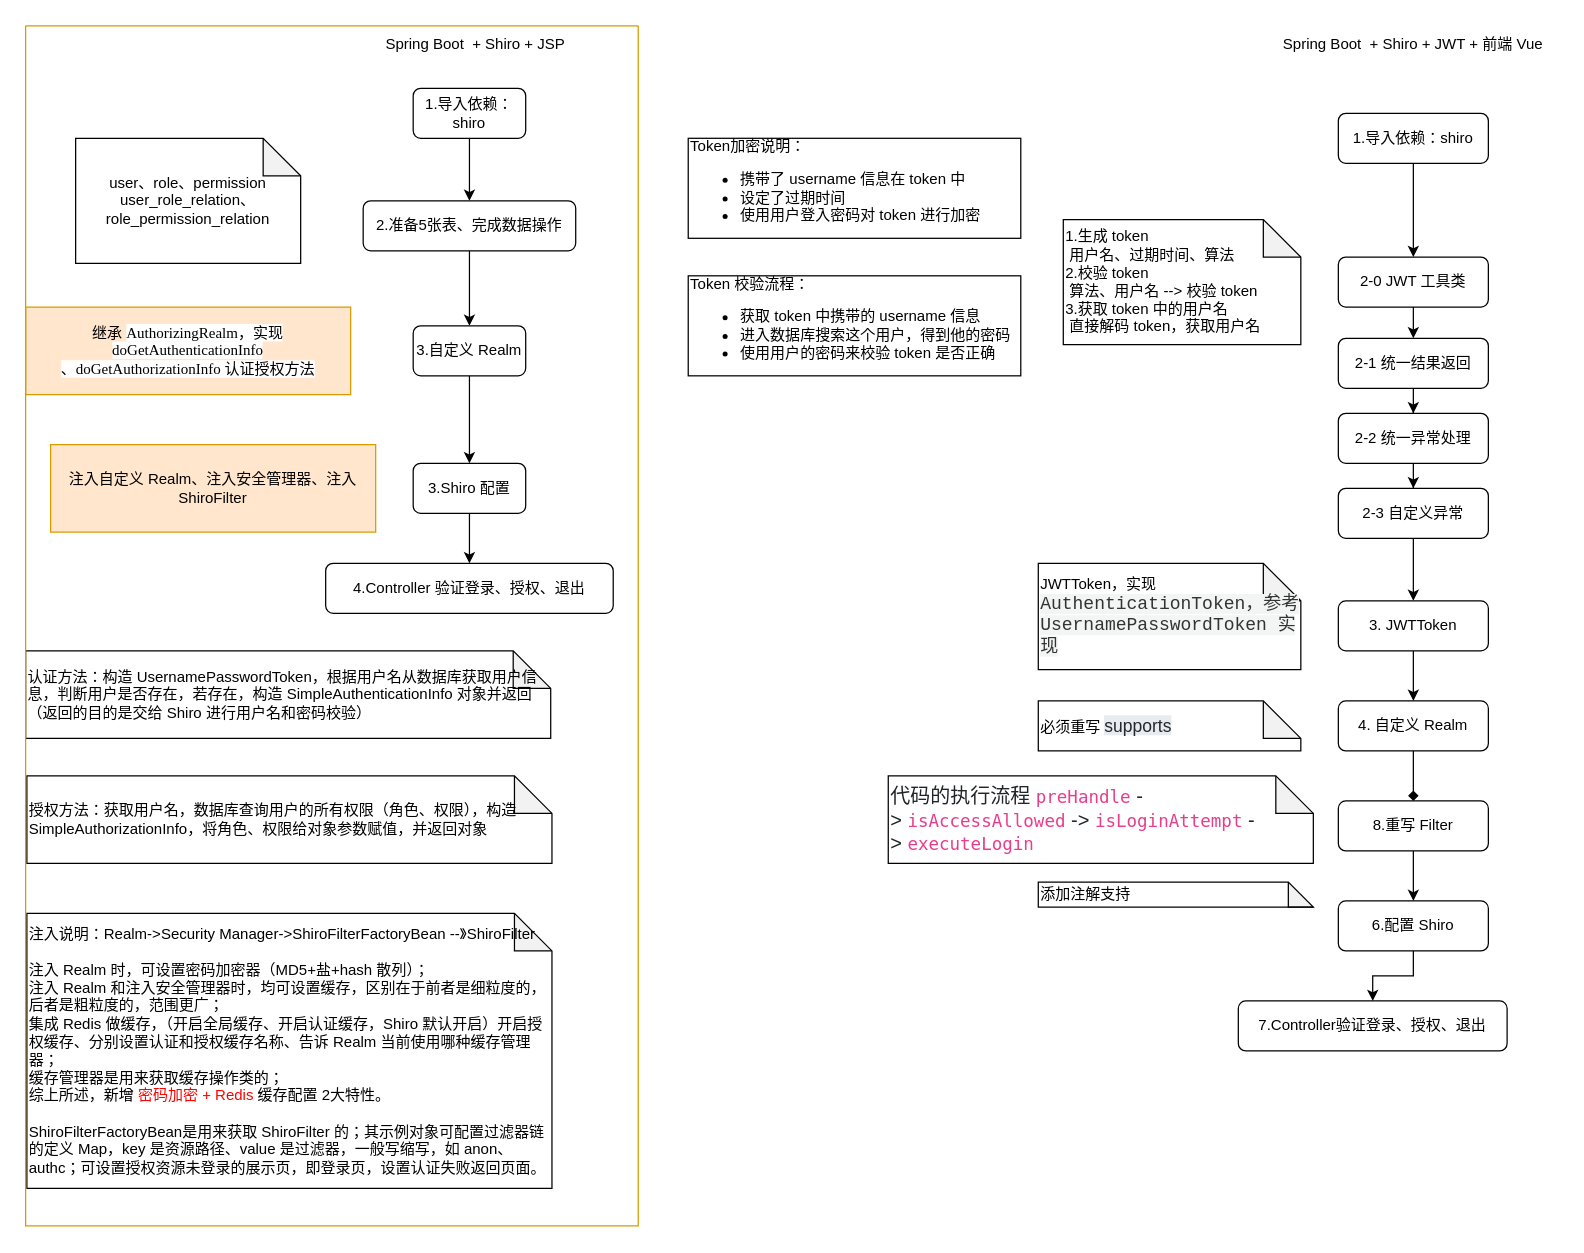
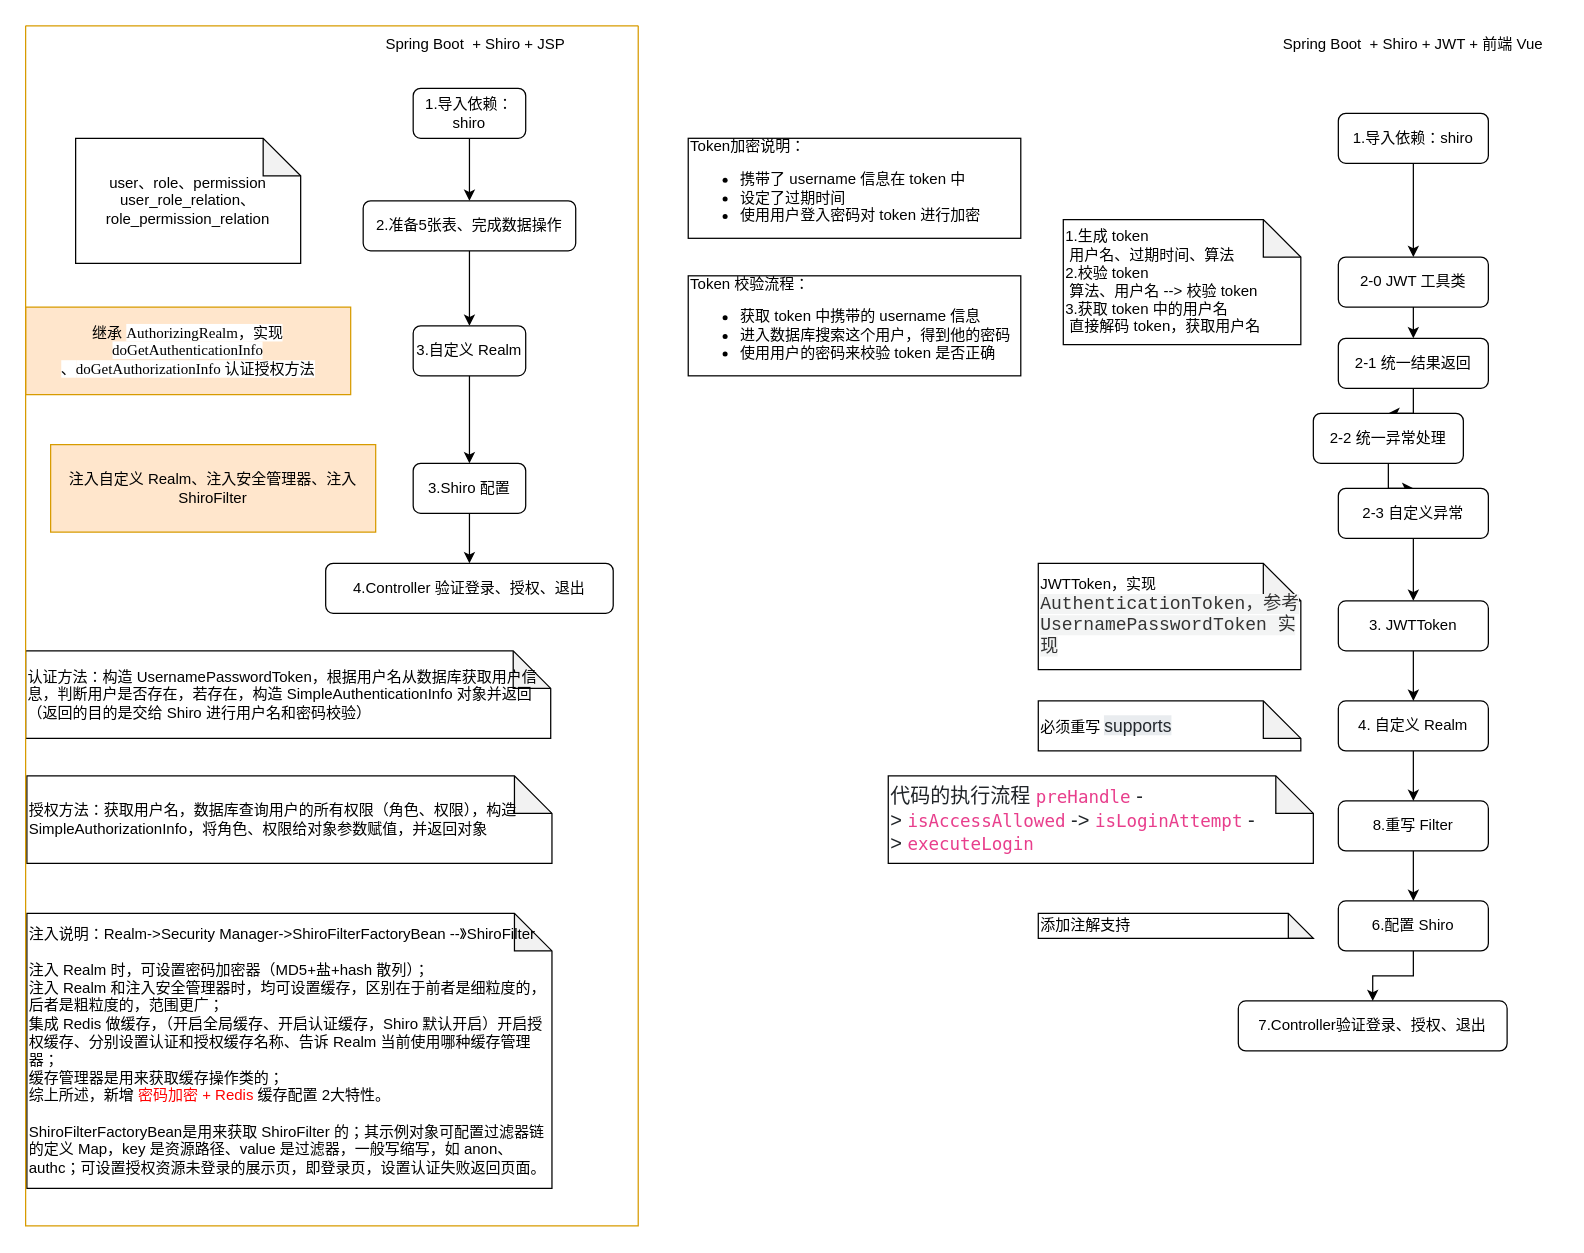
(1413, 438) -> (1388, 438)
(1413, 790) -> (1413, 791)
(1176, 894) -> (1176, 926)
